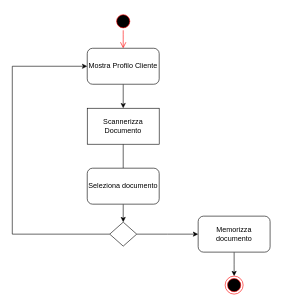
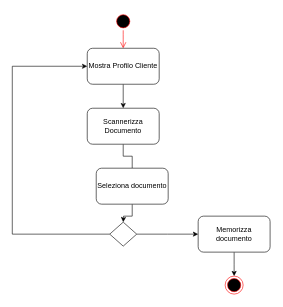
(123, 126) -> (123, 126)
(123, 186) -> (132, 186)
